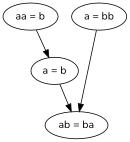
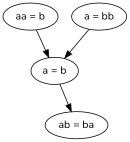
(89, 67) -> (79, 41)
